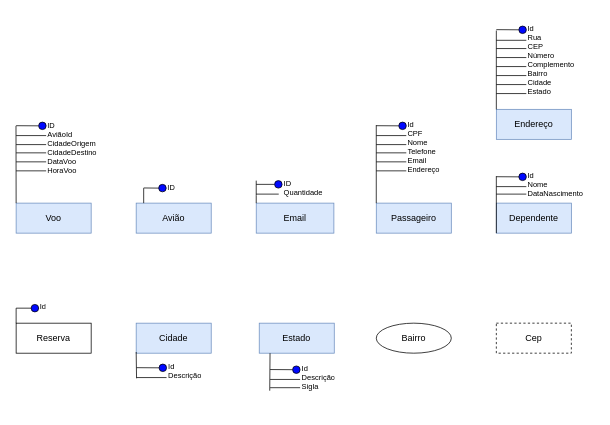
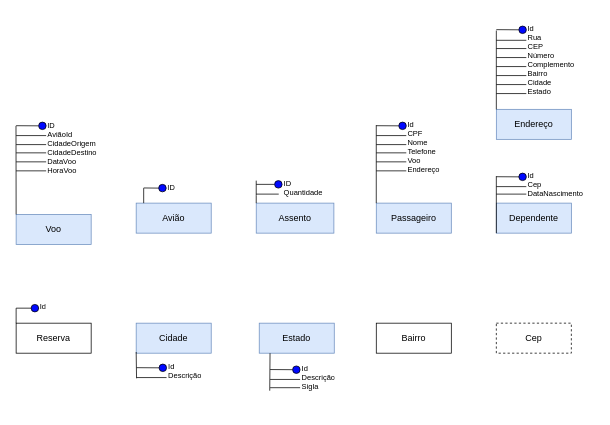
(424, 147) -> (424, 147)
(556, 184) -> (556, 184)
(54, 218) -> (54, 229)
(295, 218) -> (295, 218)
(414, 338) -> (414, 338)
